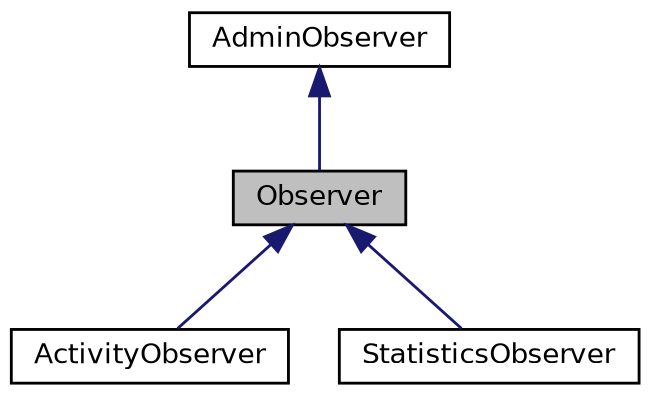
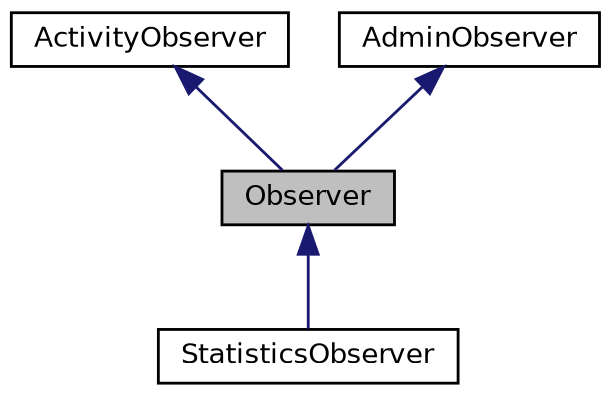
(224, 286) -> (239, 129)
